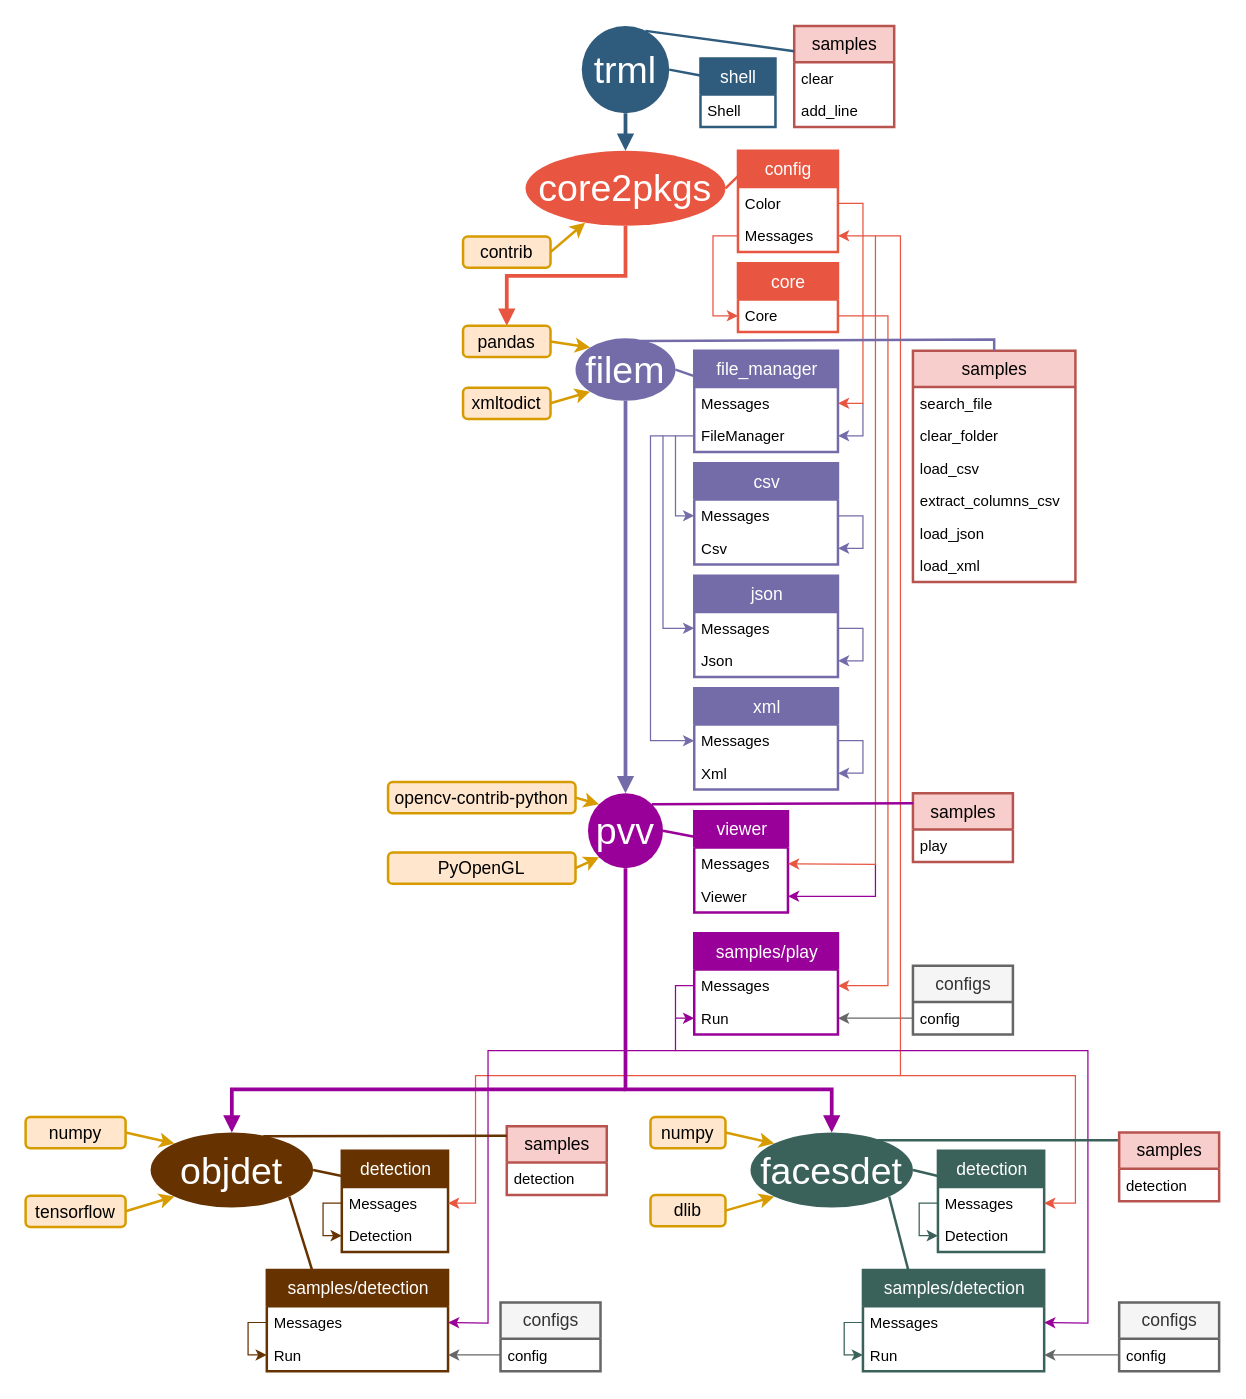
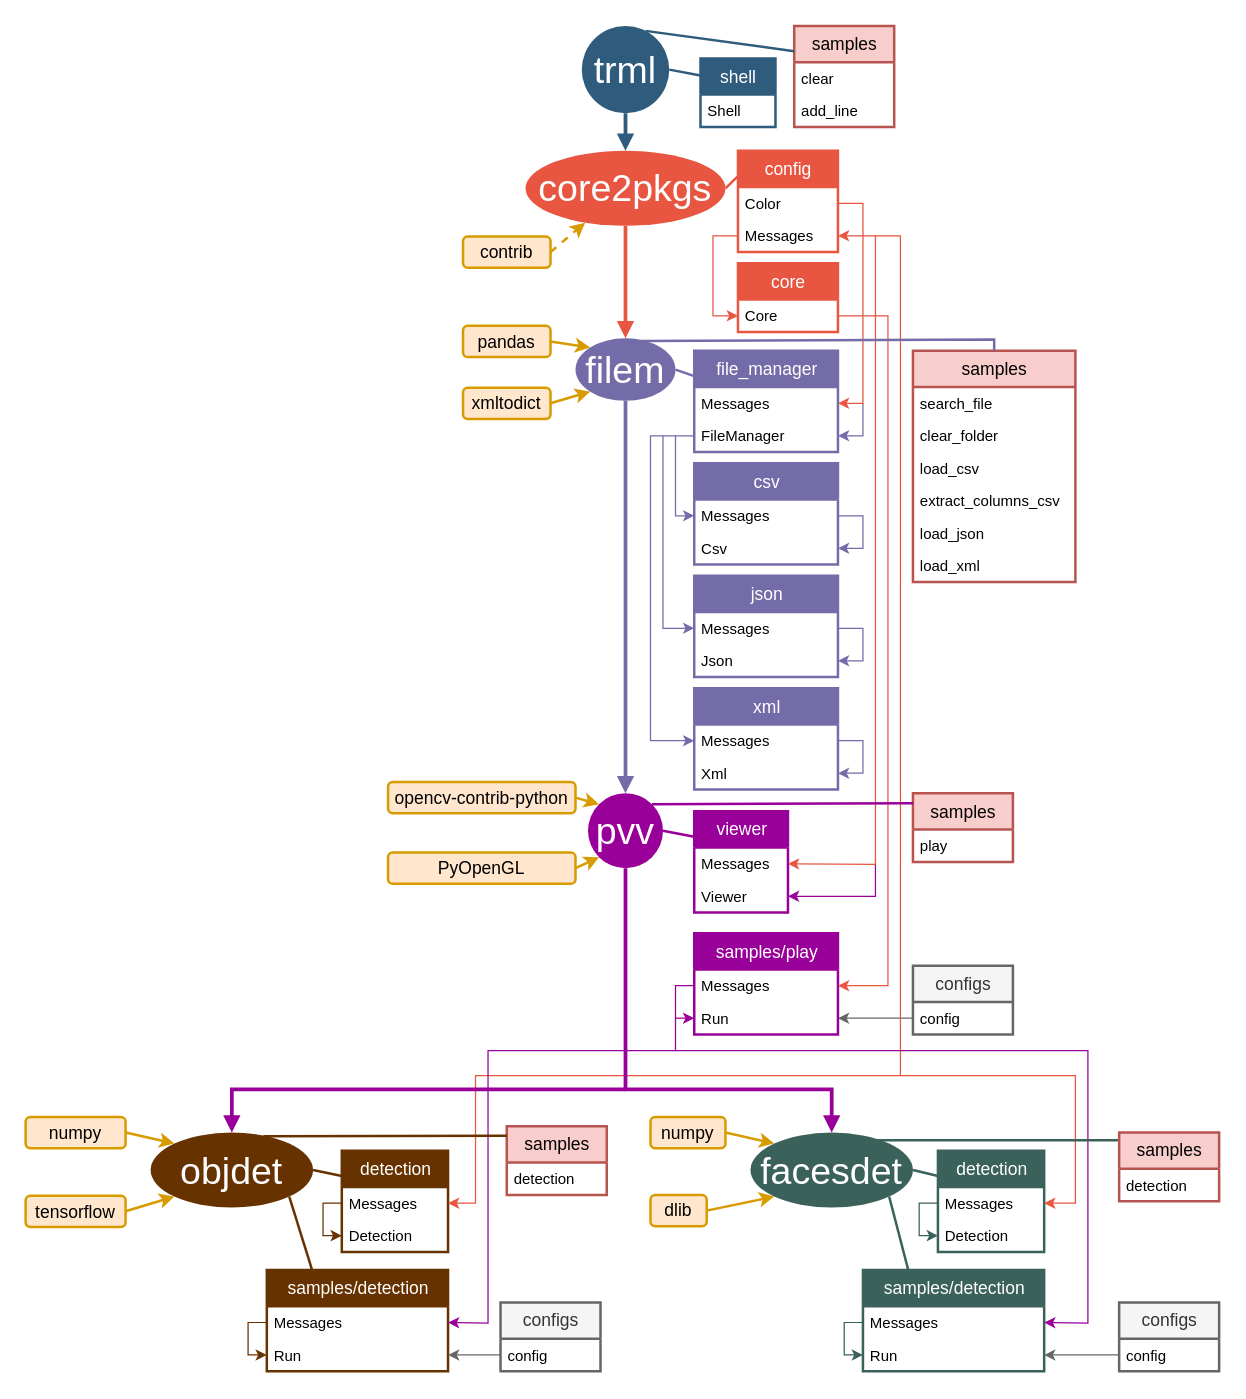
(563, 241) -> (563, 241)
(549, 276) -> (626, 299)
(688, 1211) -> (679, 1211)
